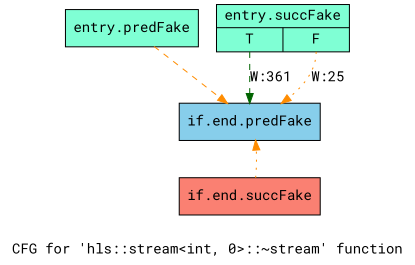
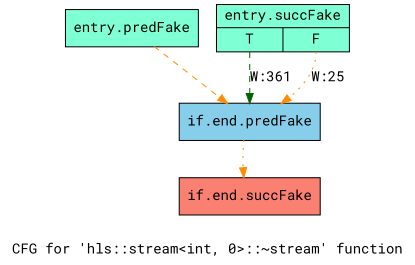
(256, 164) -> (243, 154)
